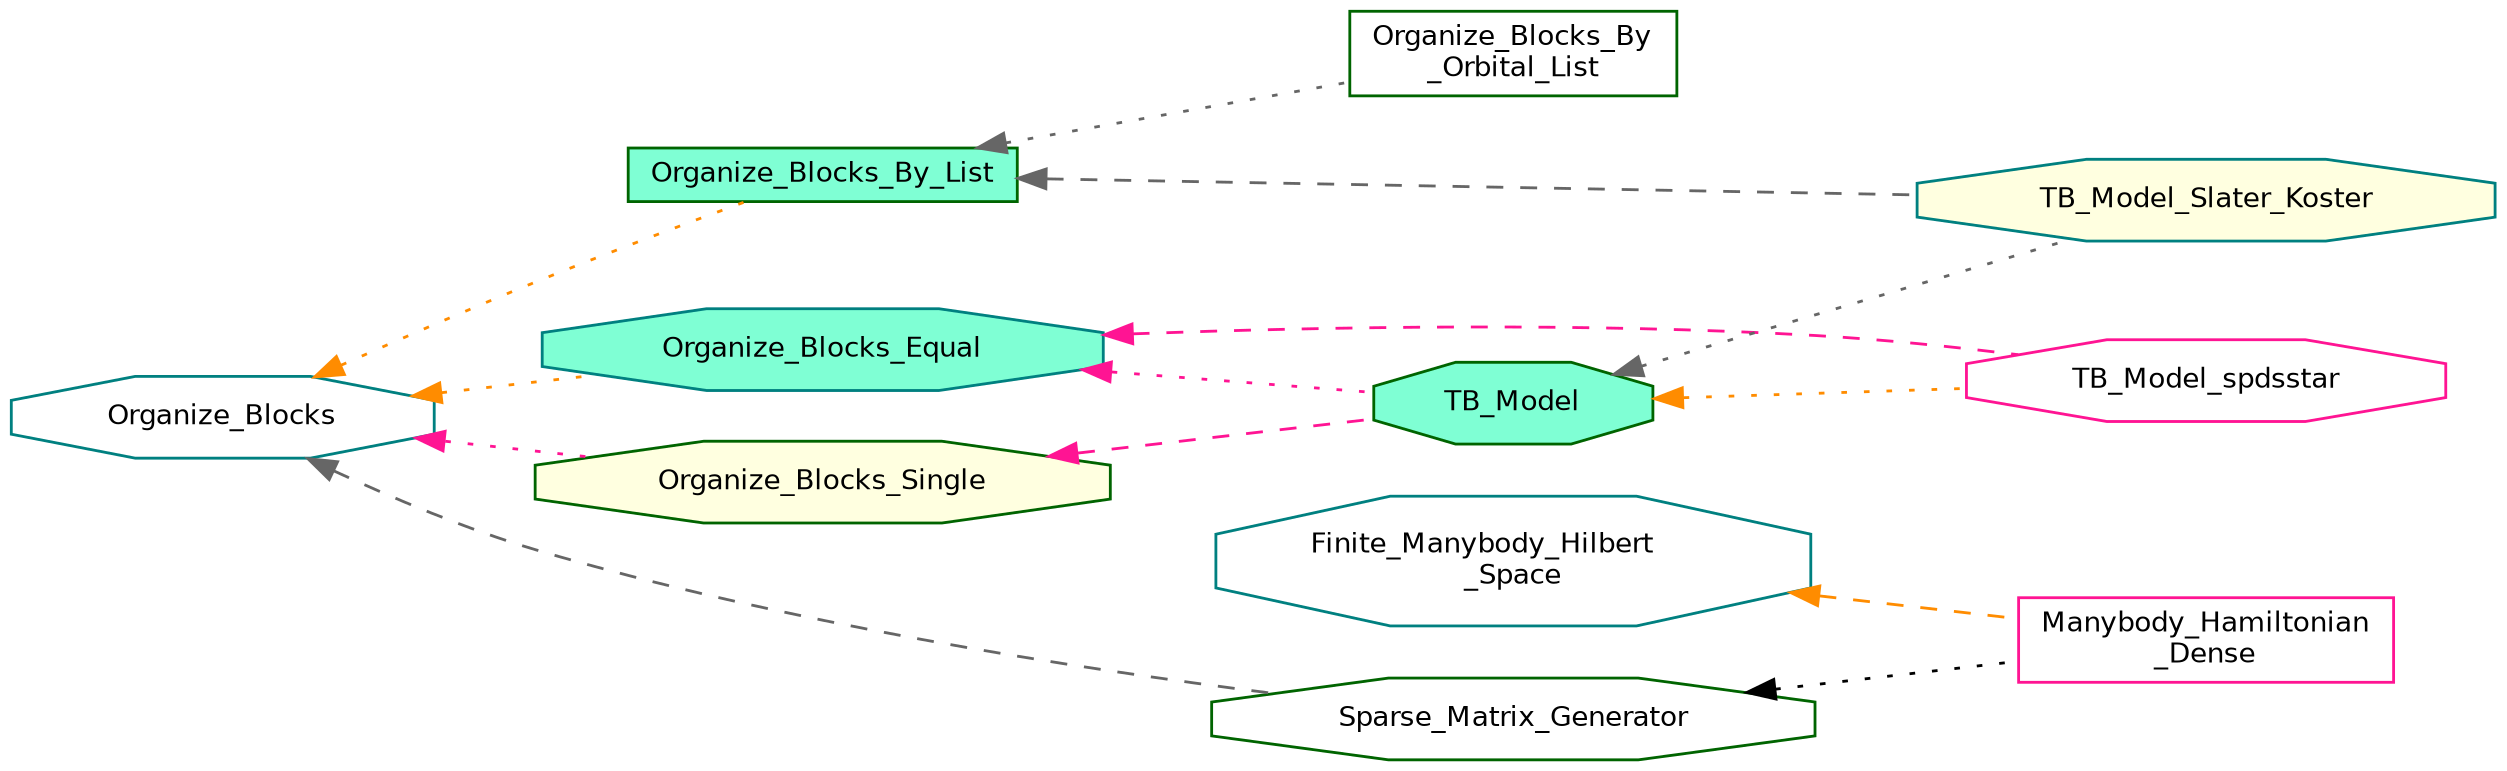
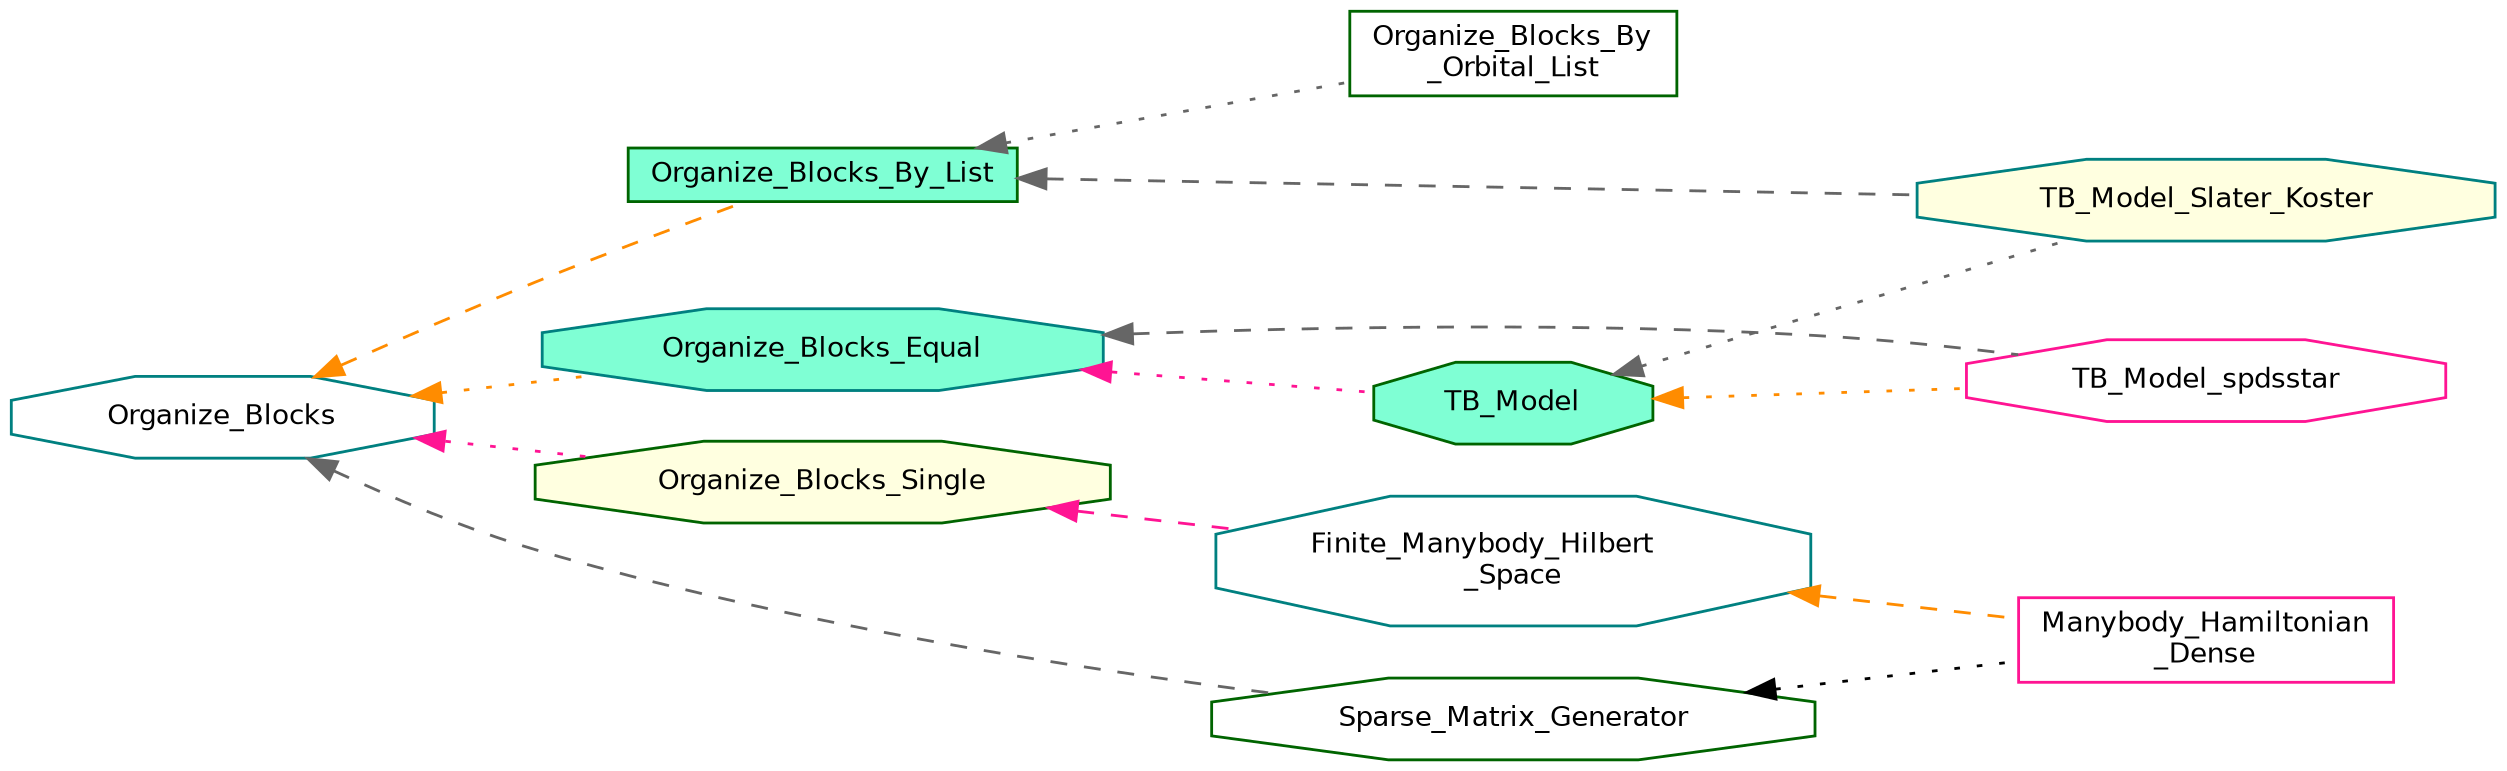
(541, 280) -> (541, 280)
(1576, 328) -> (1576, 328)
(1225, 436) -> (1157, 520)
